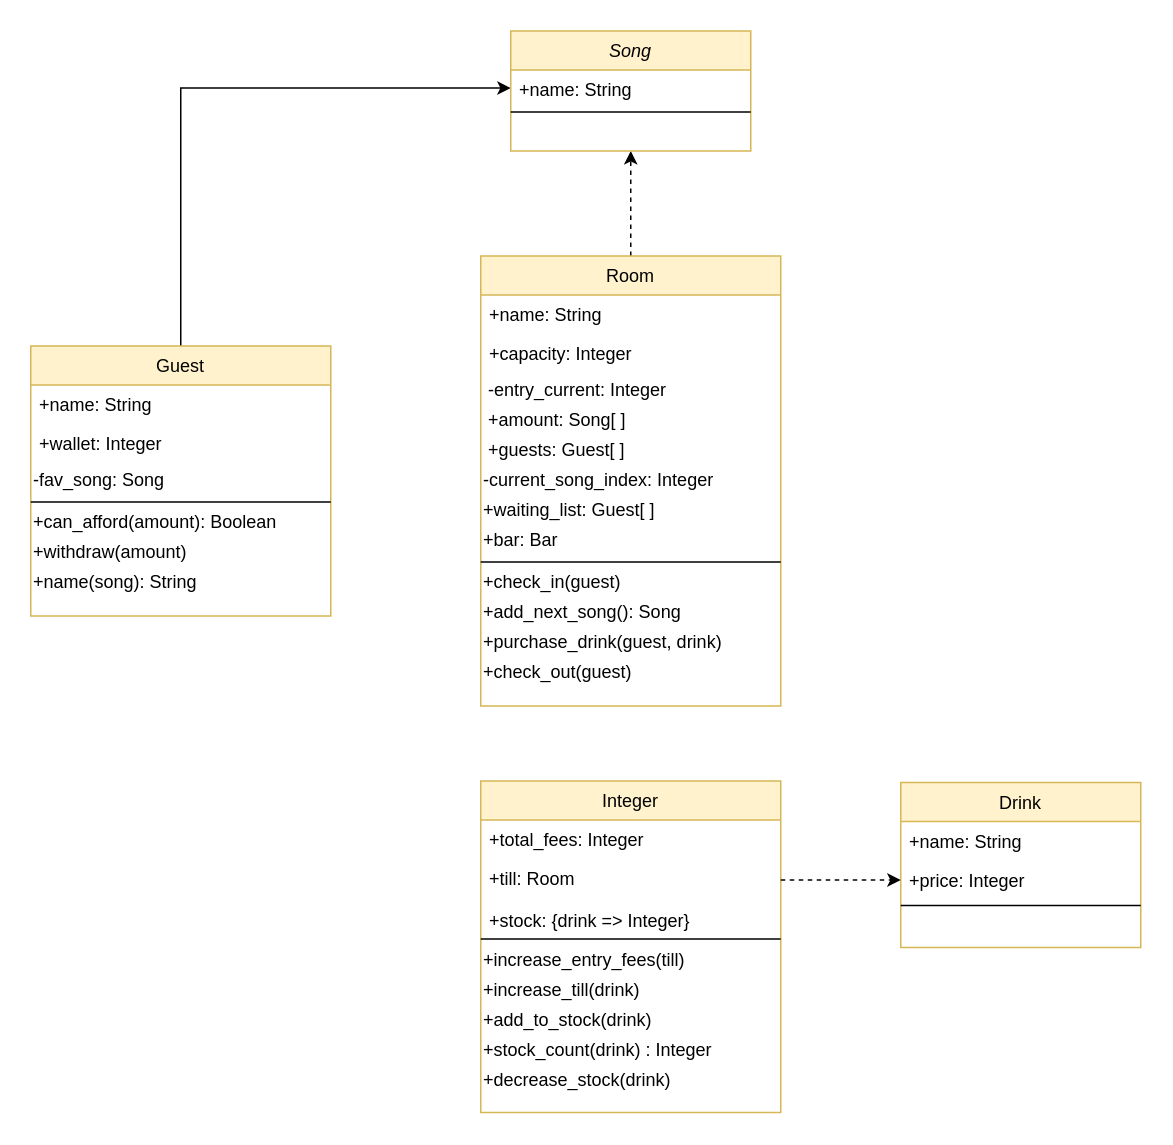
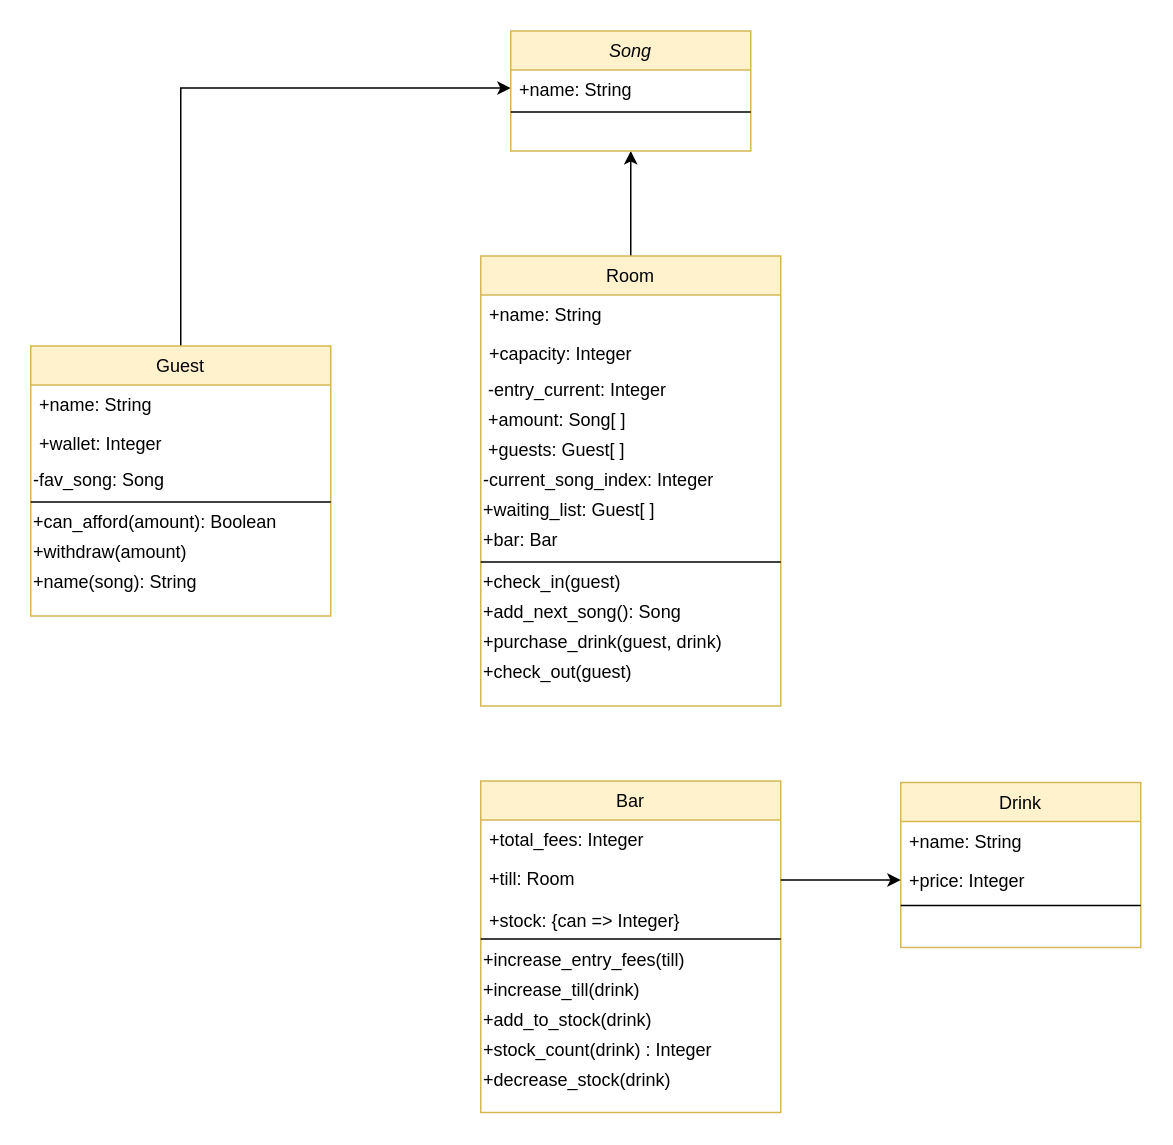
(631, 209) -> (631, 209)
(630, 801) -> (630, 801)
(836, 880) -> (836, 880)
(608, 921) -> (601, 921)
